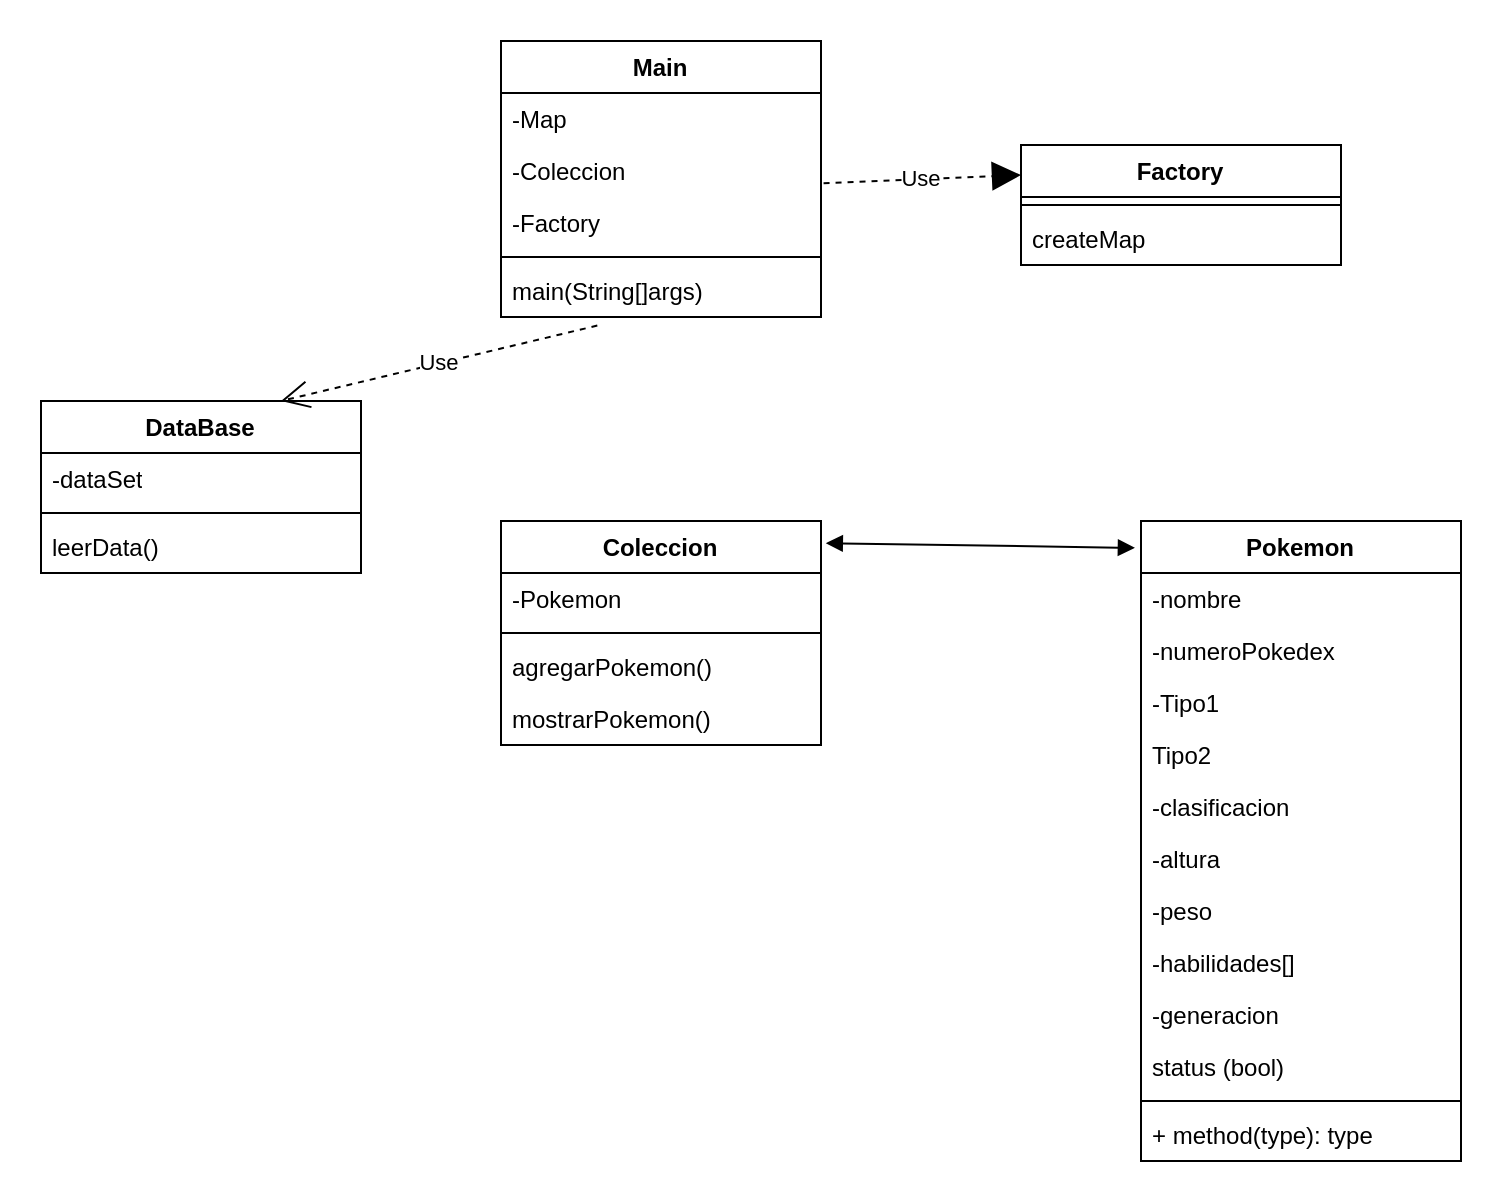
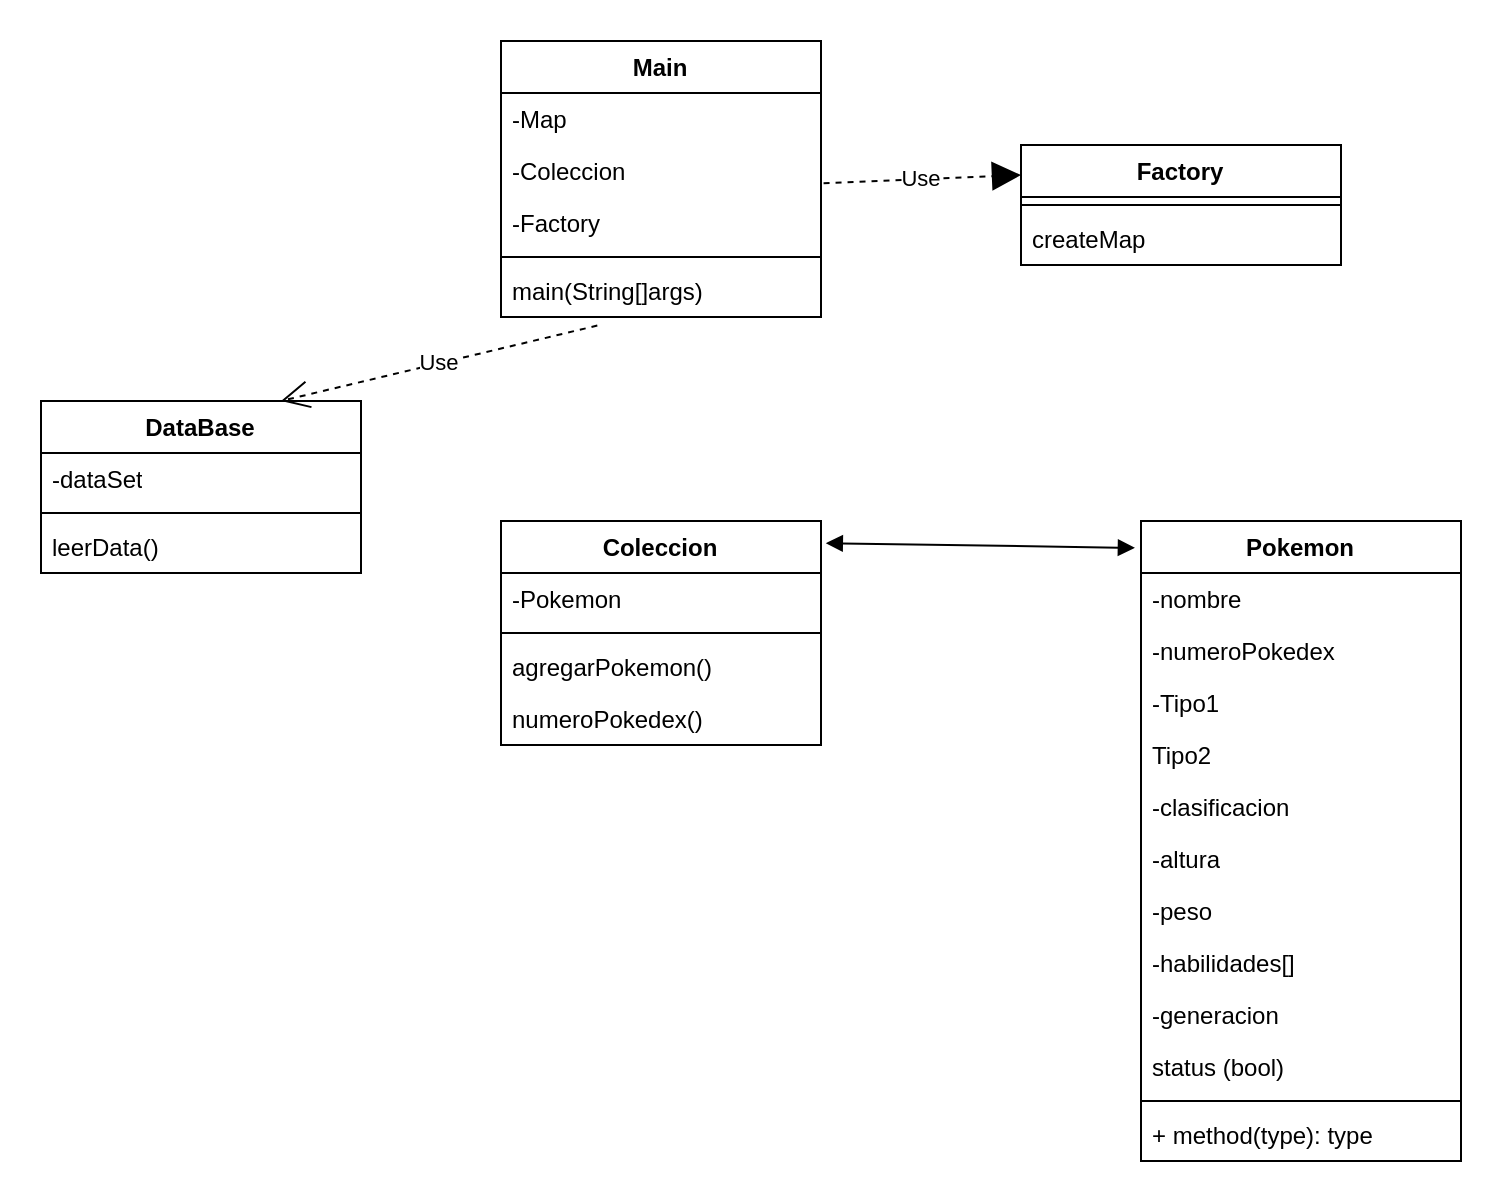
(621, 721) -> (614, 721)
